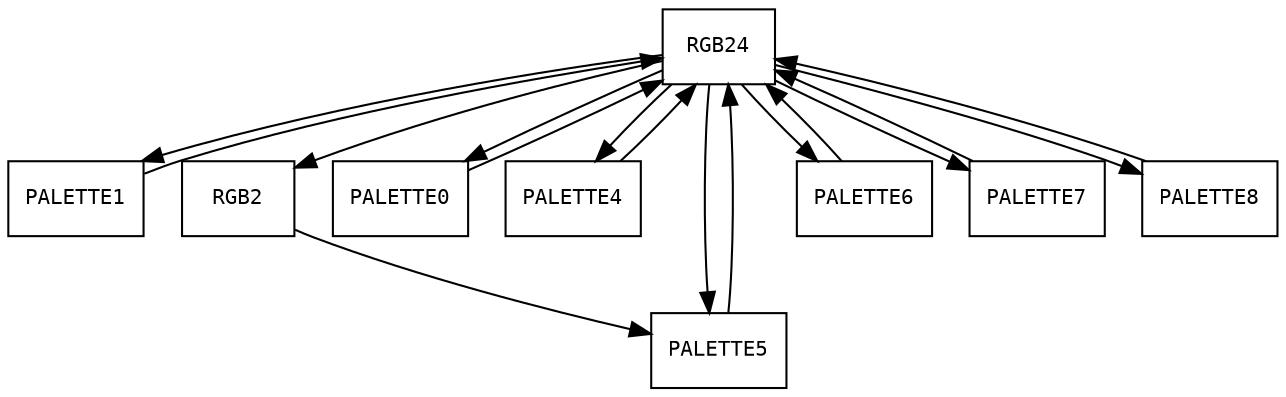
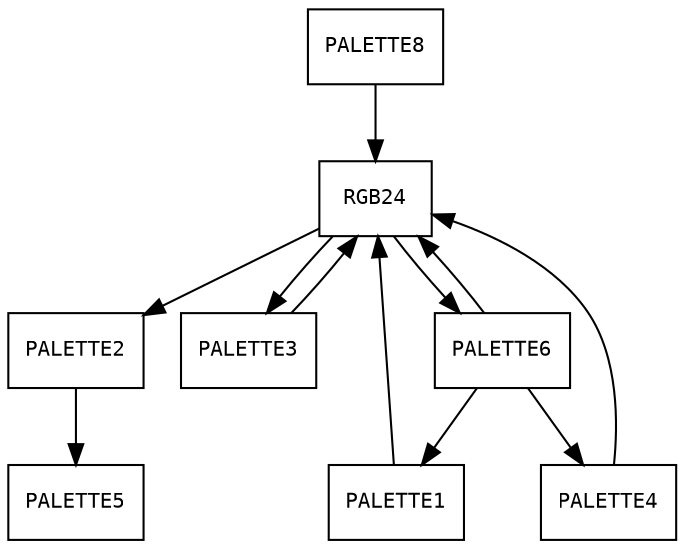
(410, 96) -> (455, 418)
(950, 112) -> none
(640, 115) -> (549, 418)
(705, 188) -> none
(238, 199) -> (76, 351)
(401, 199) -> (249, 351)
(1037, 199) -> none
(733, 209) -> none
